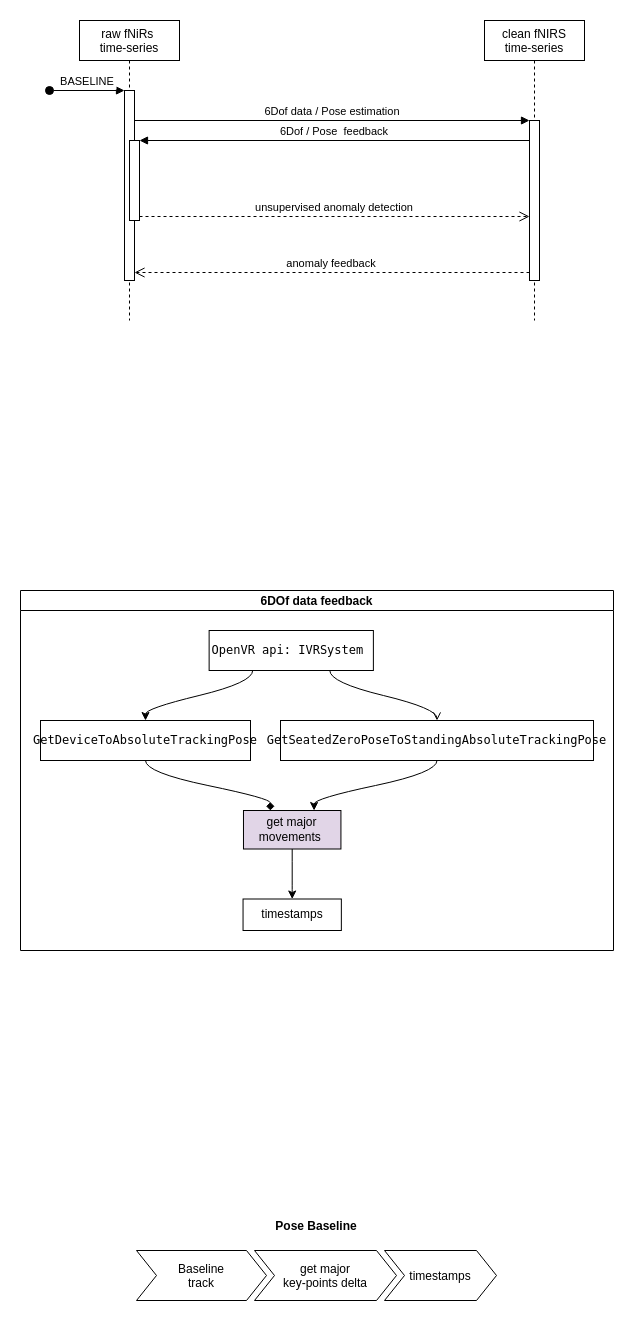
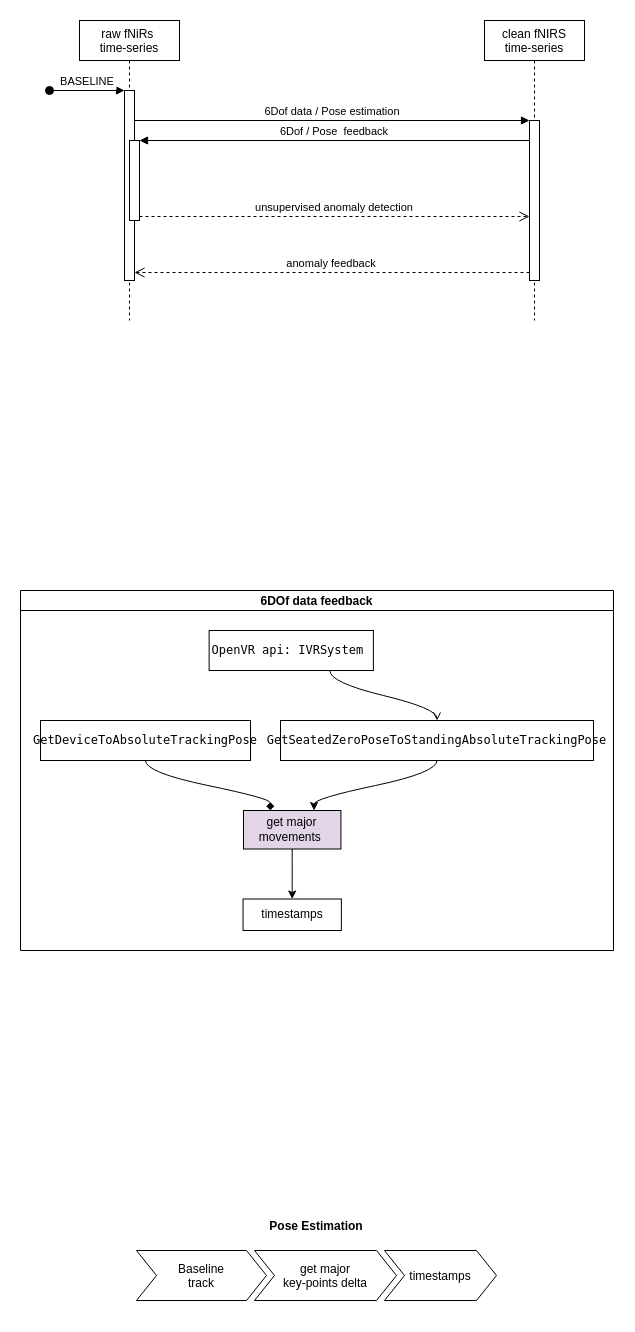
(200, 695) -> none
(316, 1226) -> (316, 1226)
